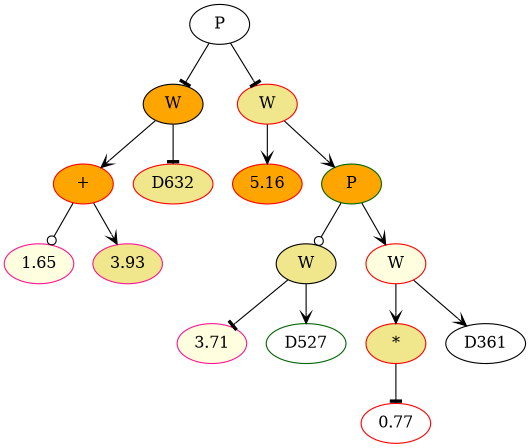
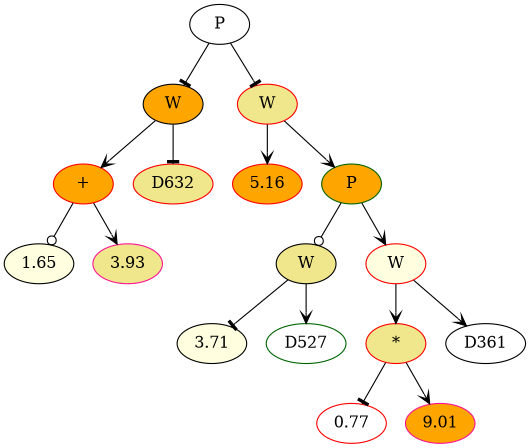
(39, 264) -> (39, 264)
(212, 344) -> (212, 344)
none -> (440, 423)
